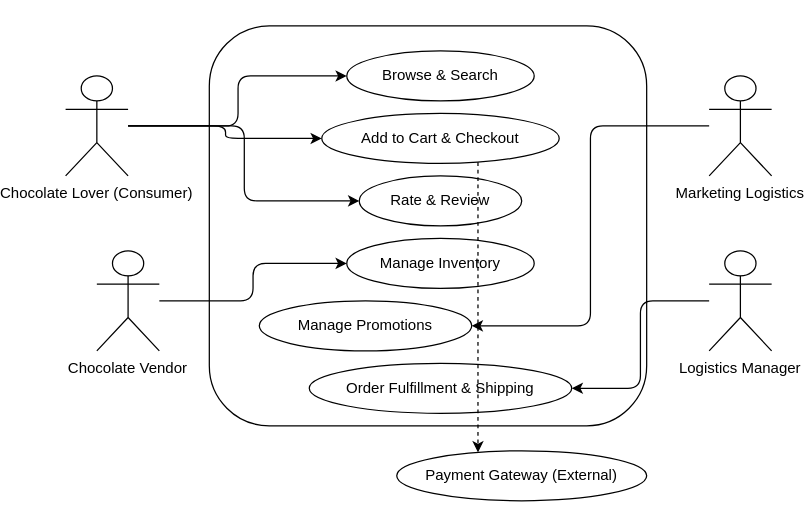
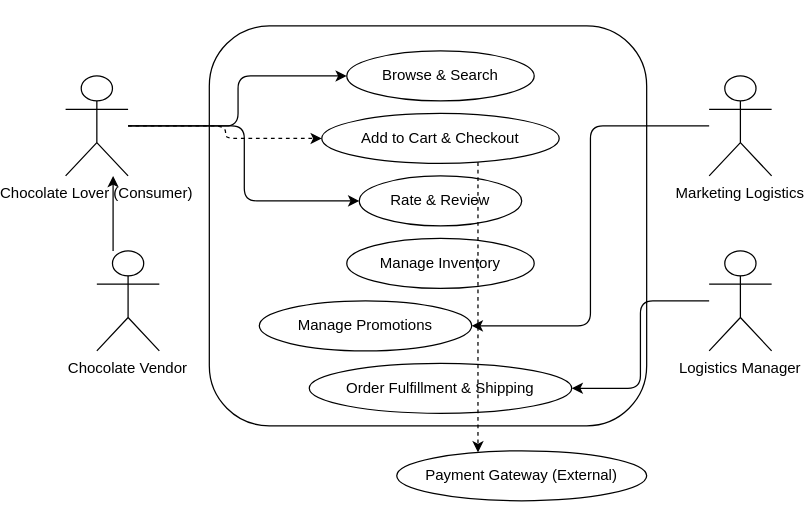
(266, 138) -> (266, 138)
(253, 286) -> (113, 218)
